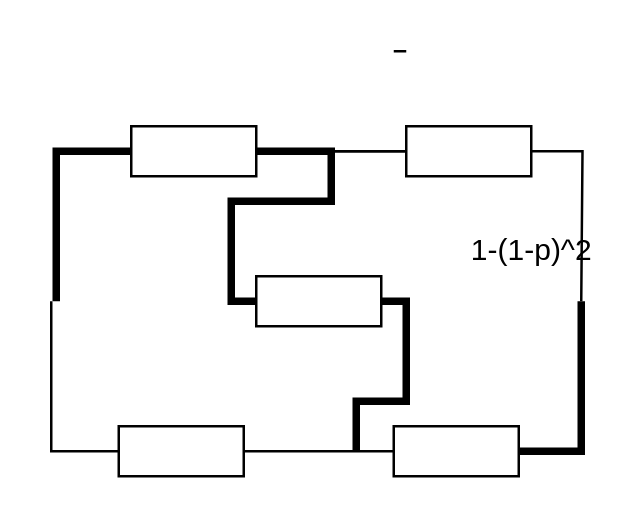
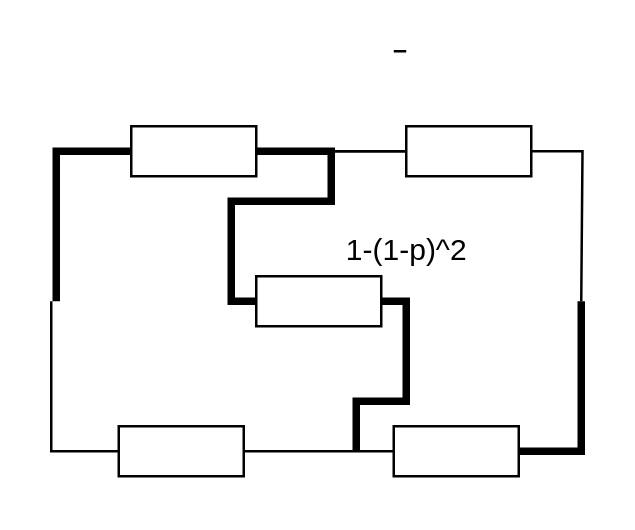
(531, 251) -> (406, 251)
